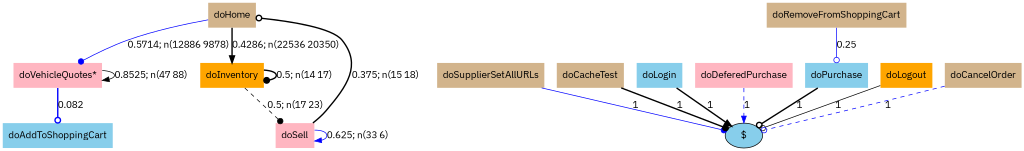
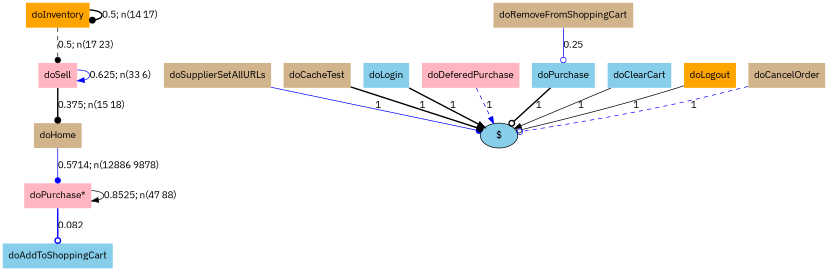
(232, 42) -> none
(346, 46) -> (58, 103)
(58, 75) -> (58, 196)
none -> (639, 75)
